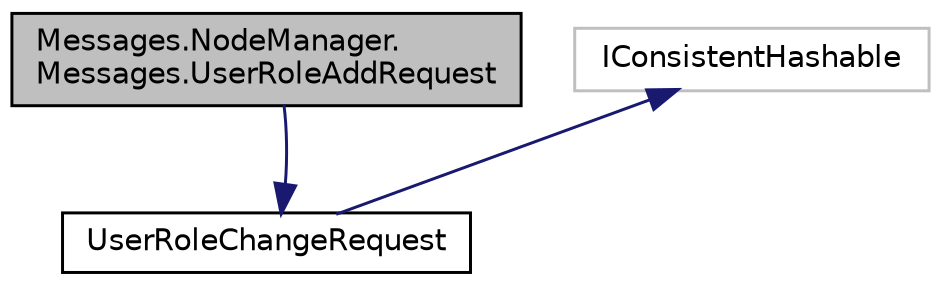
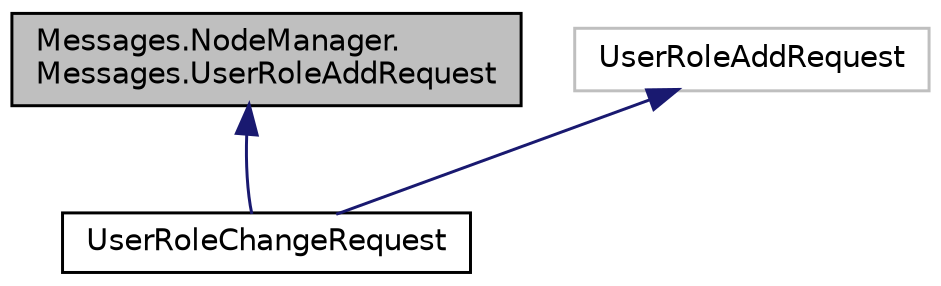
(752, 60) -> (752, 60)
(287, 144) -> (247, 174)
